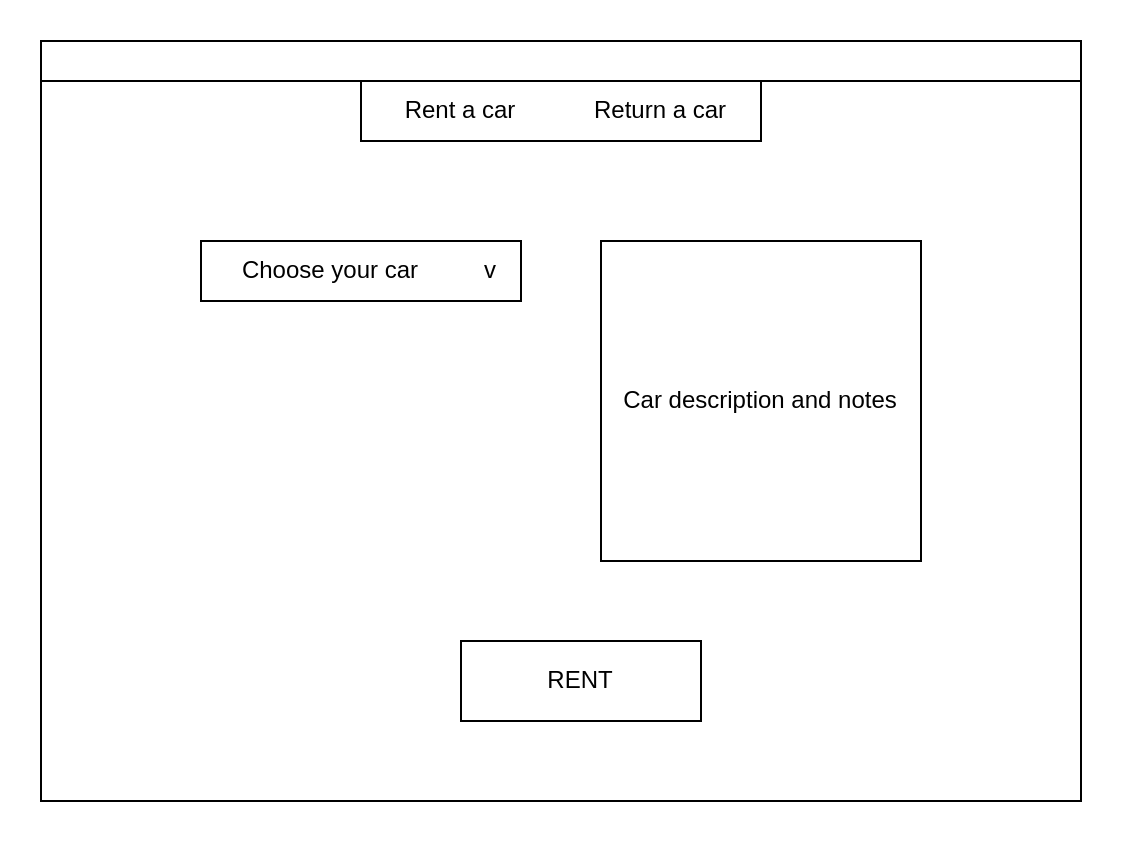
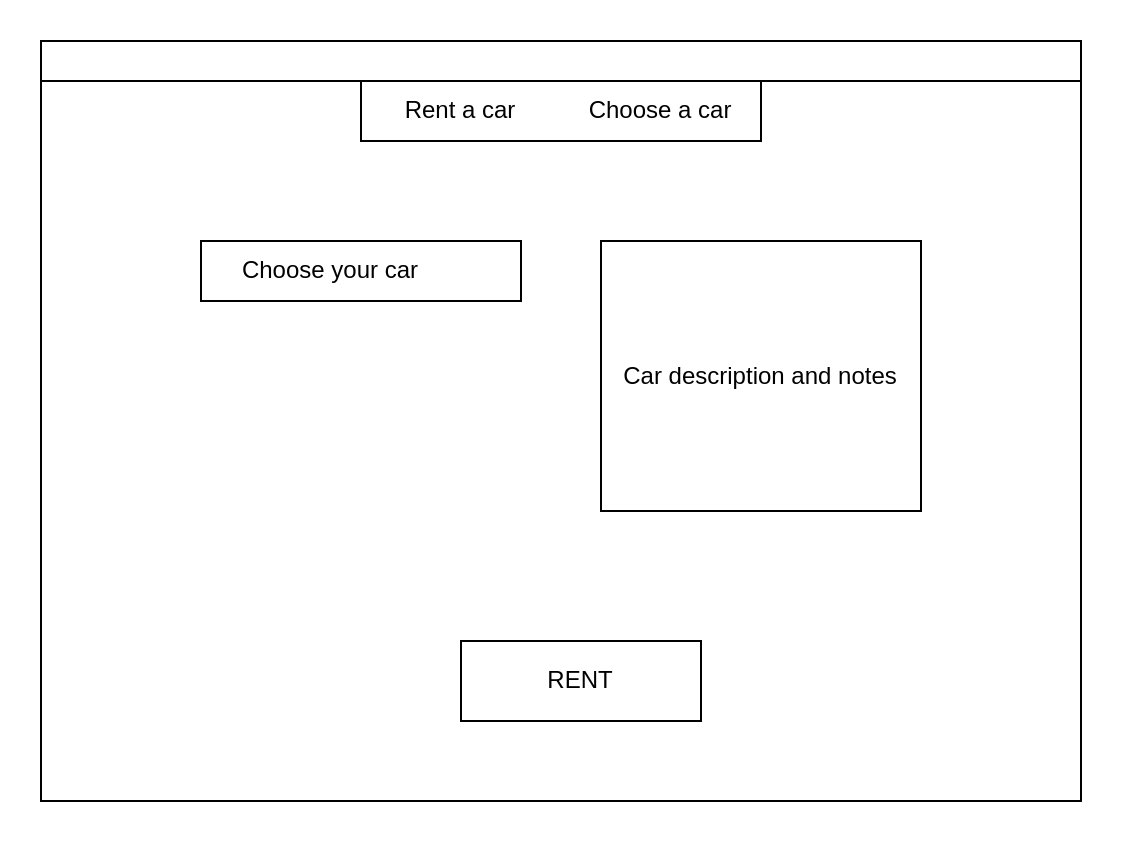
(661, 111) -> (661, 111)
(491, 271) -> none
(761, 401) -> (761, 376)
